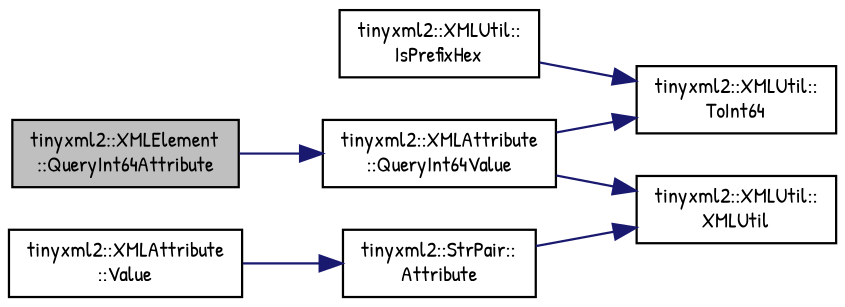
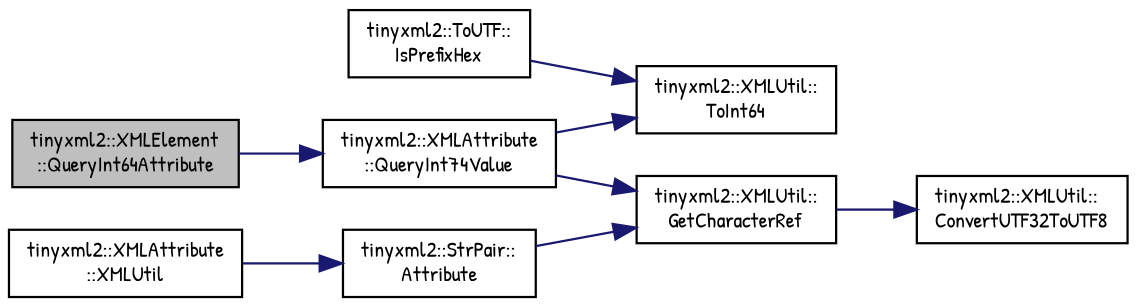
(439, 44) -> (439, 44)
(439, 154) -> (439, 154)
(736, 210) -> (736, 210)
none -> (1022, 210)
(126, 263) -> (126, 263)
